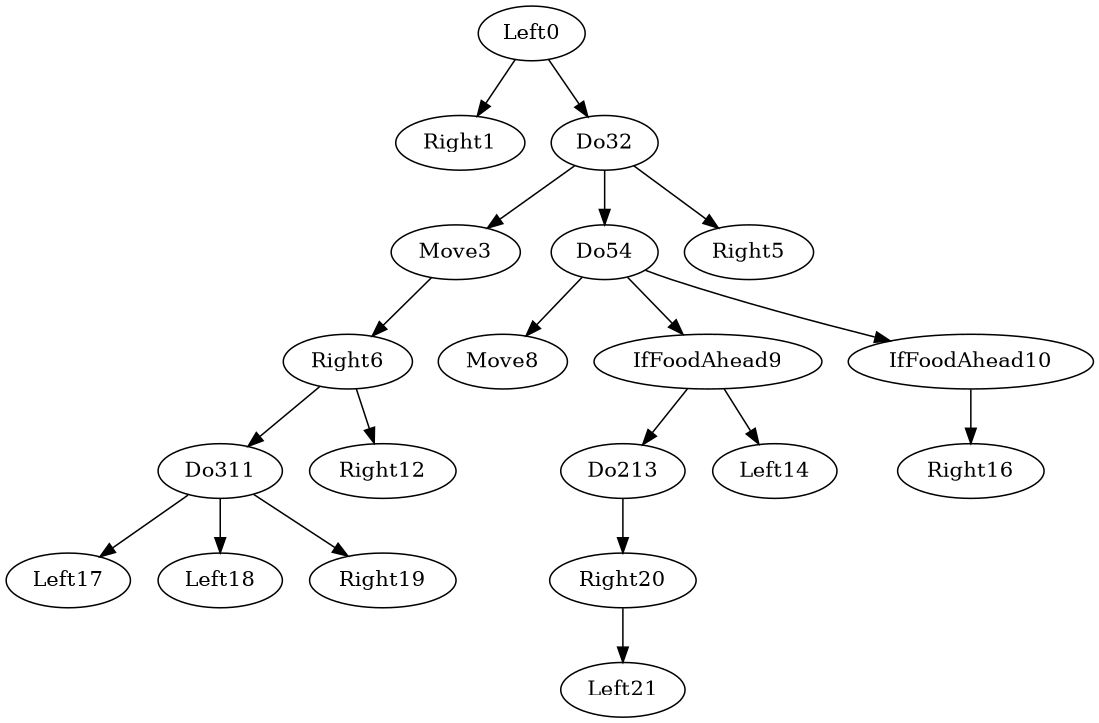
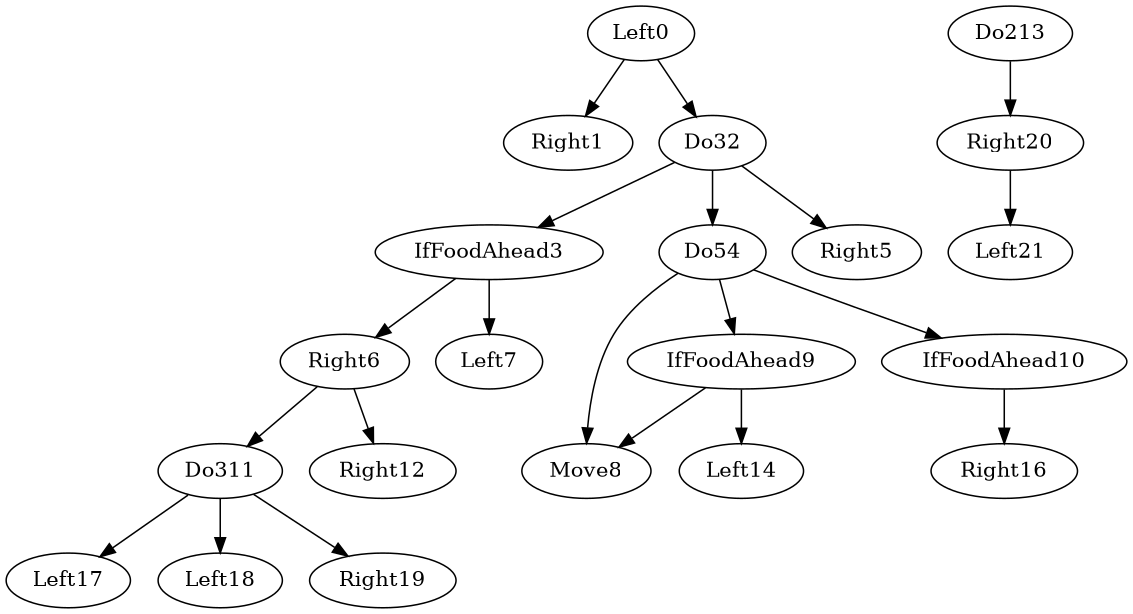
(456, 252) -> (489, 252)
none -> (489, 362)
(670, 411) -> (669, 413)
